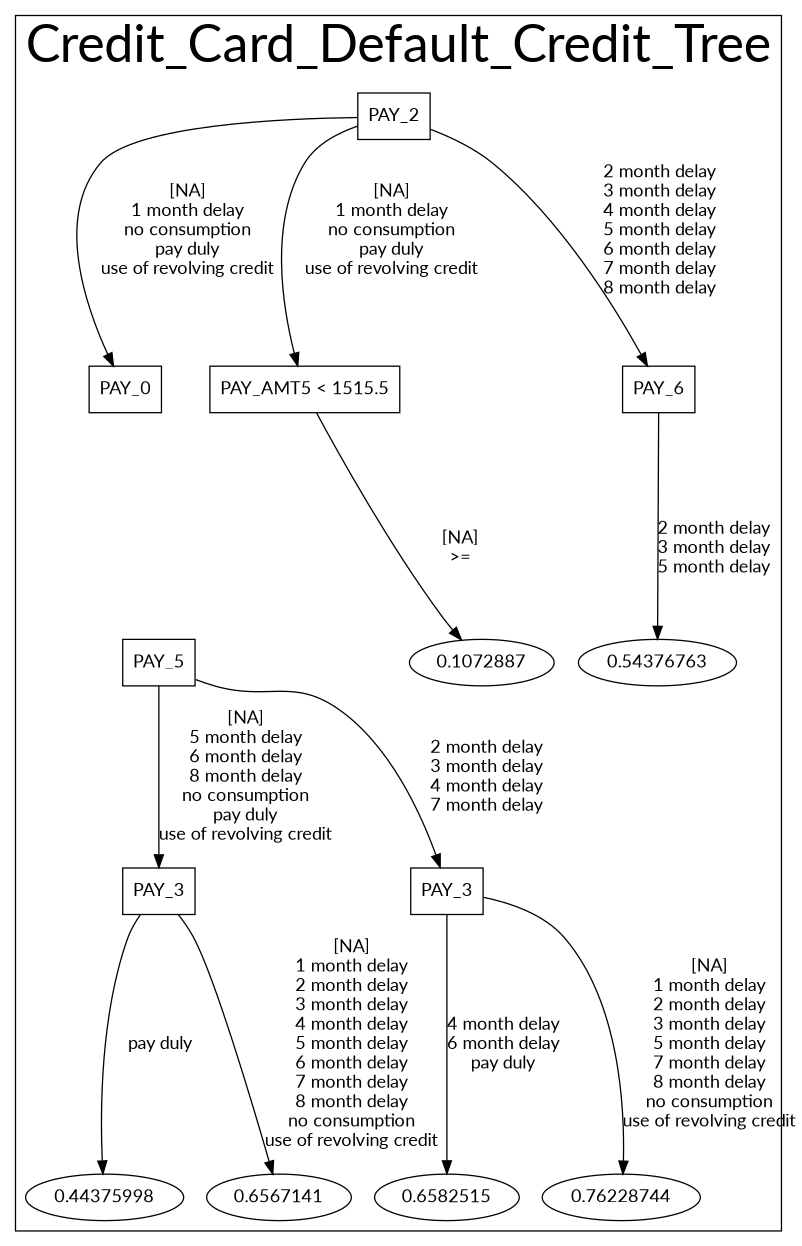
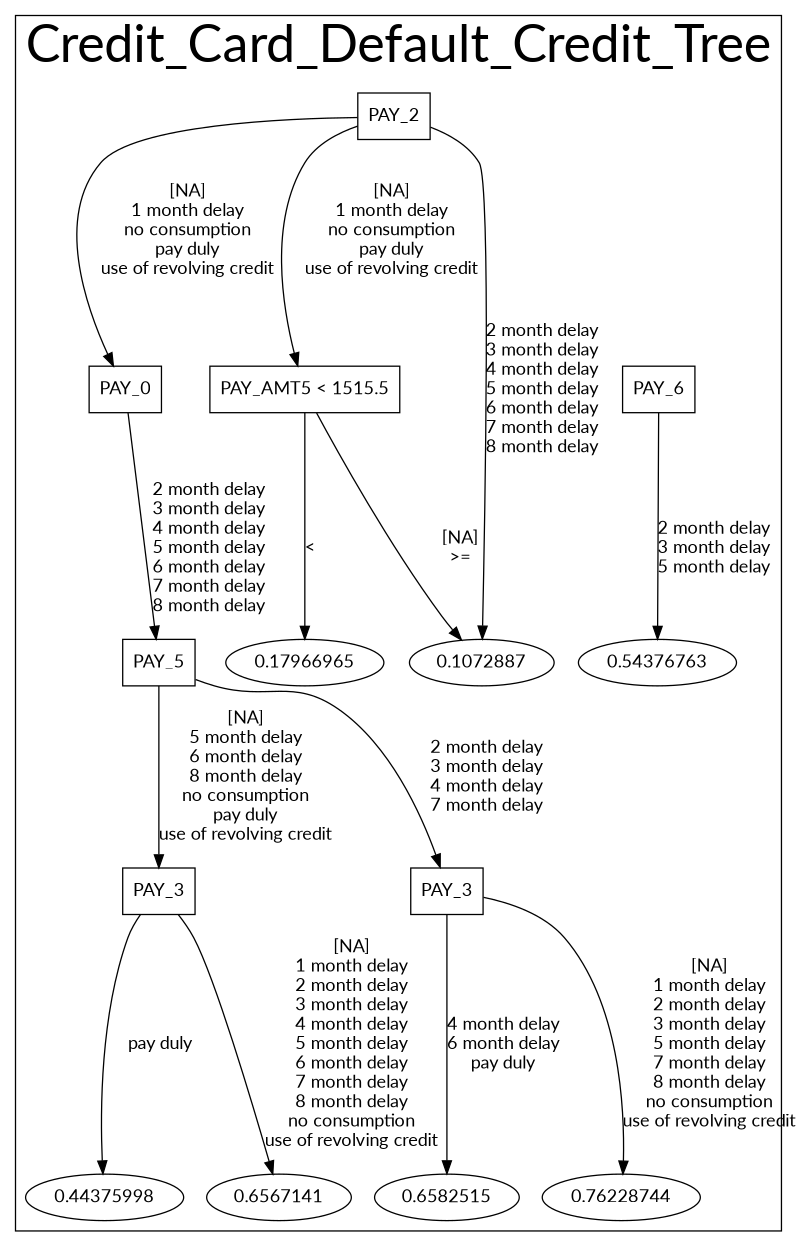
(553, 224) -> (486, 363)
none -> (141, 520)
none -> (305, 663)
